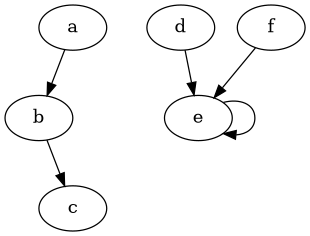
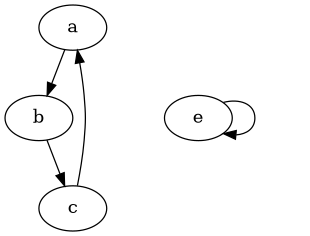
(181, 28) -> none
(271, 28) -> none
none -> (85, 124)
